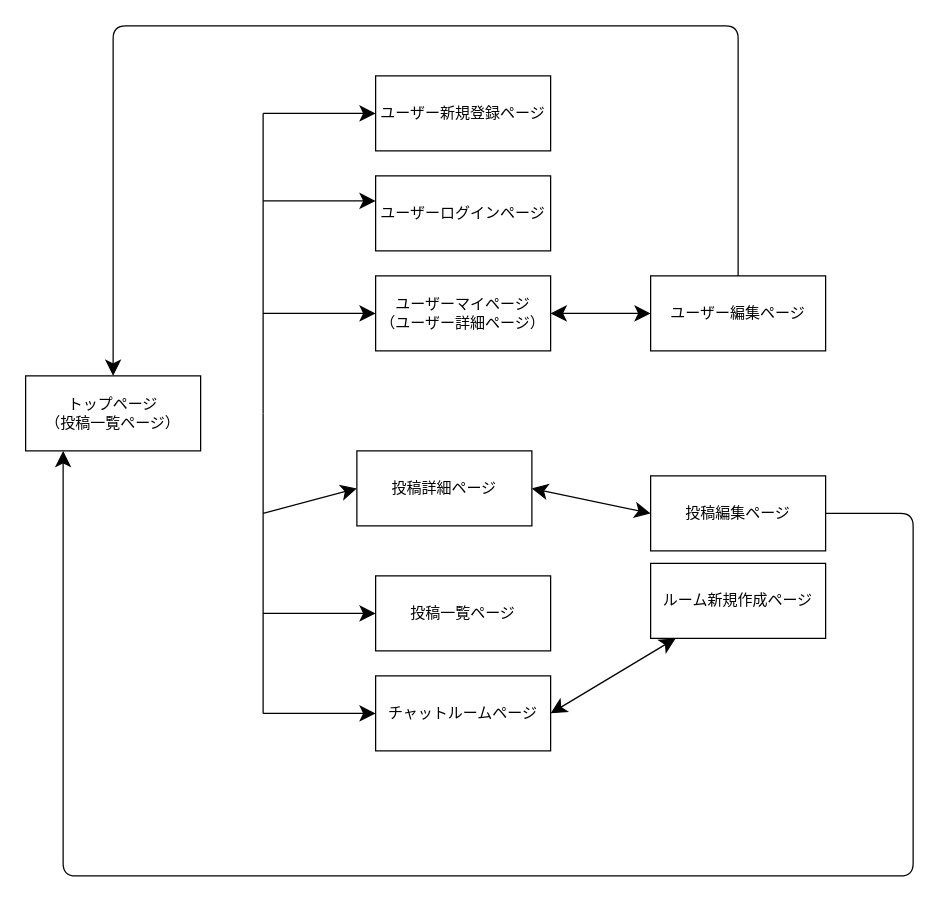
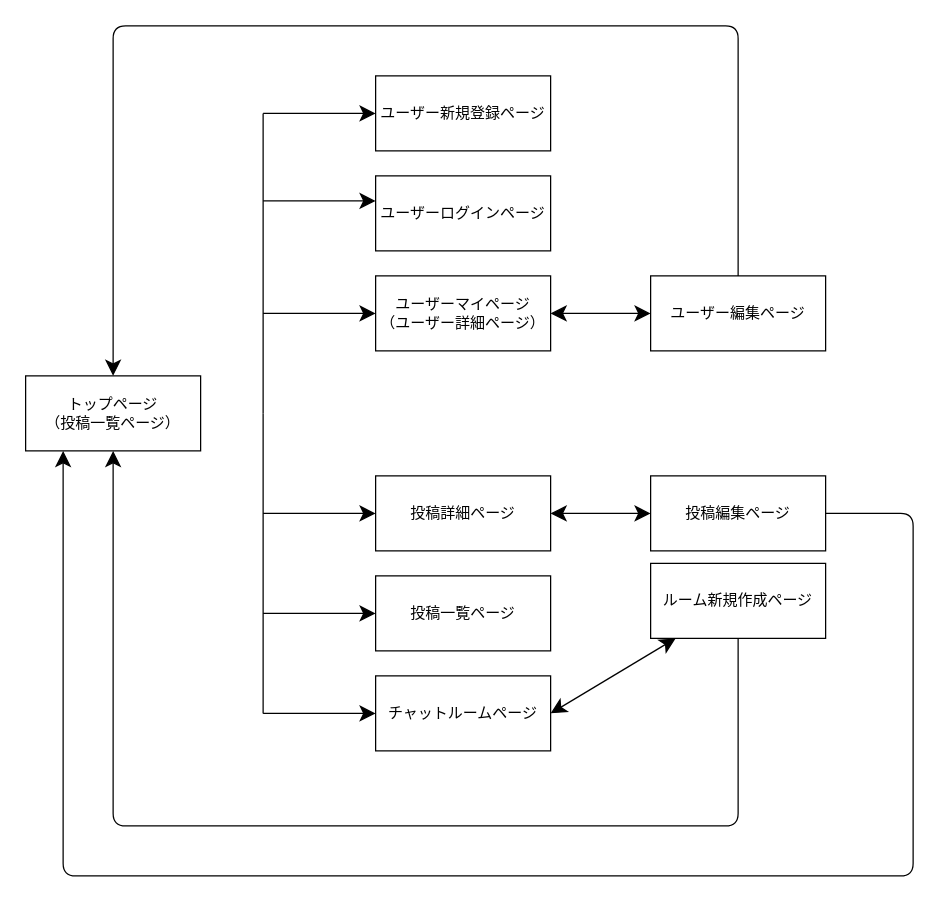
(444, 488) -> (463, 513)
none -> (338, 826)
